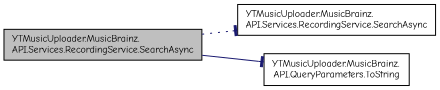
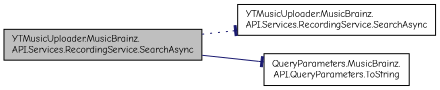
(337, 70) -> (337, 70)
